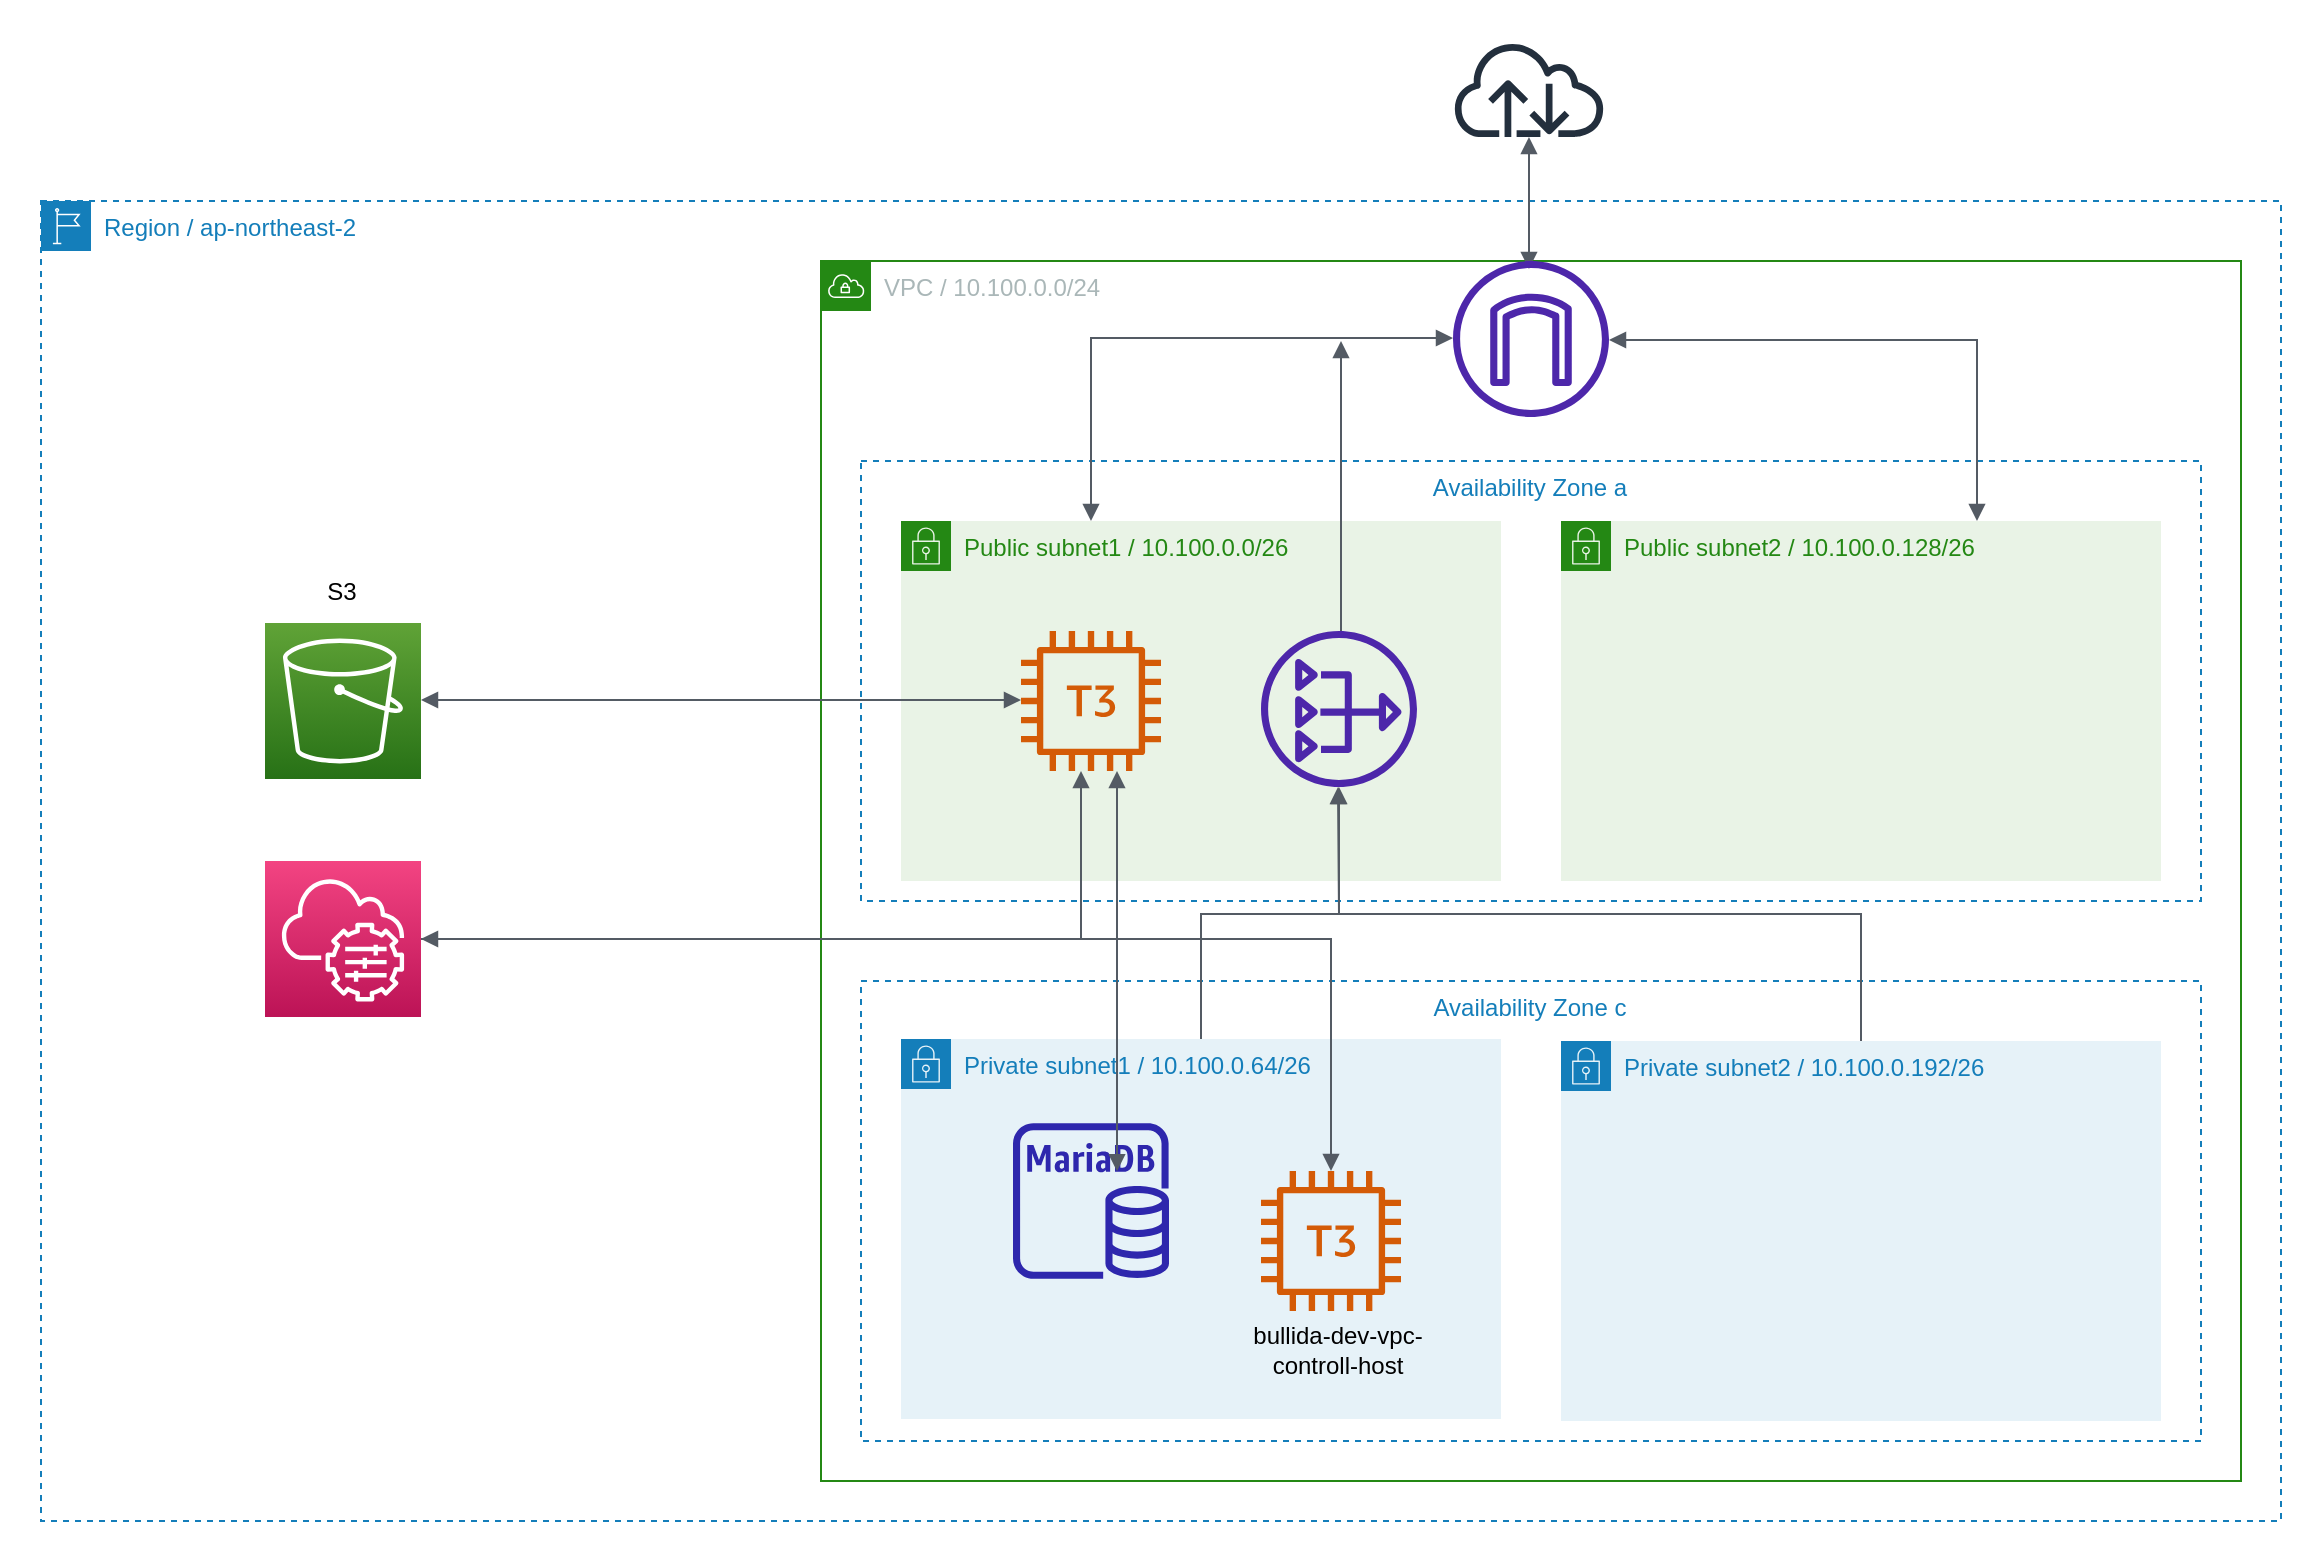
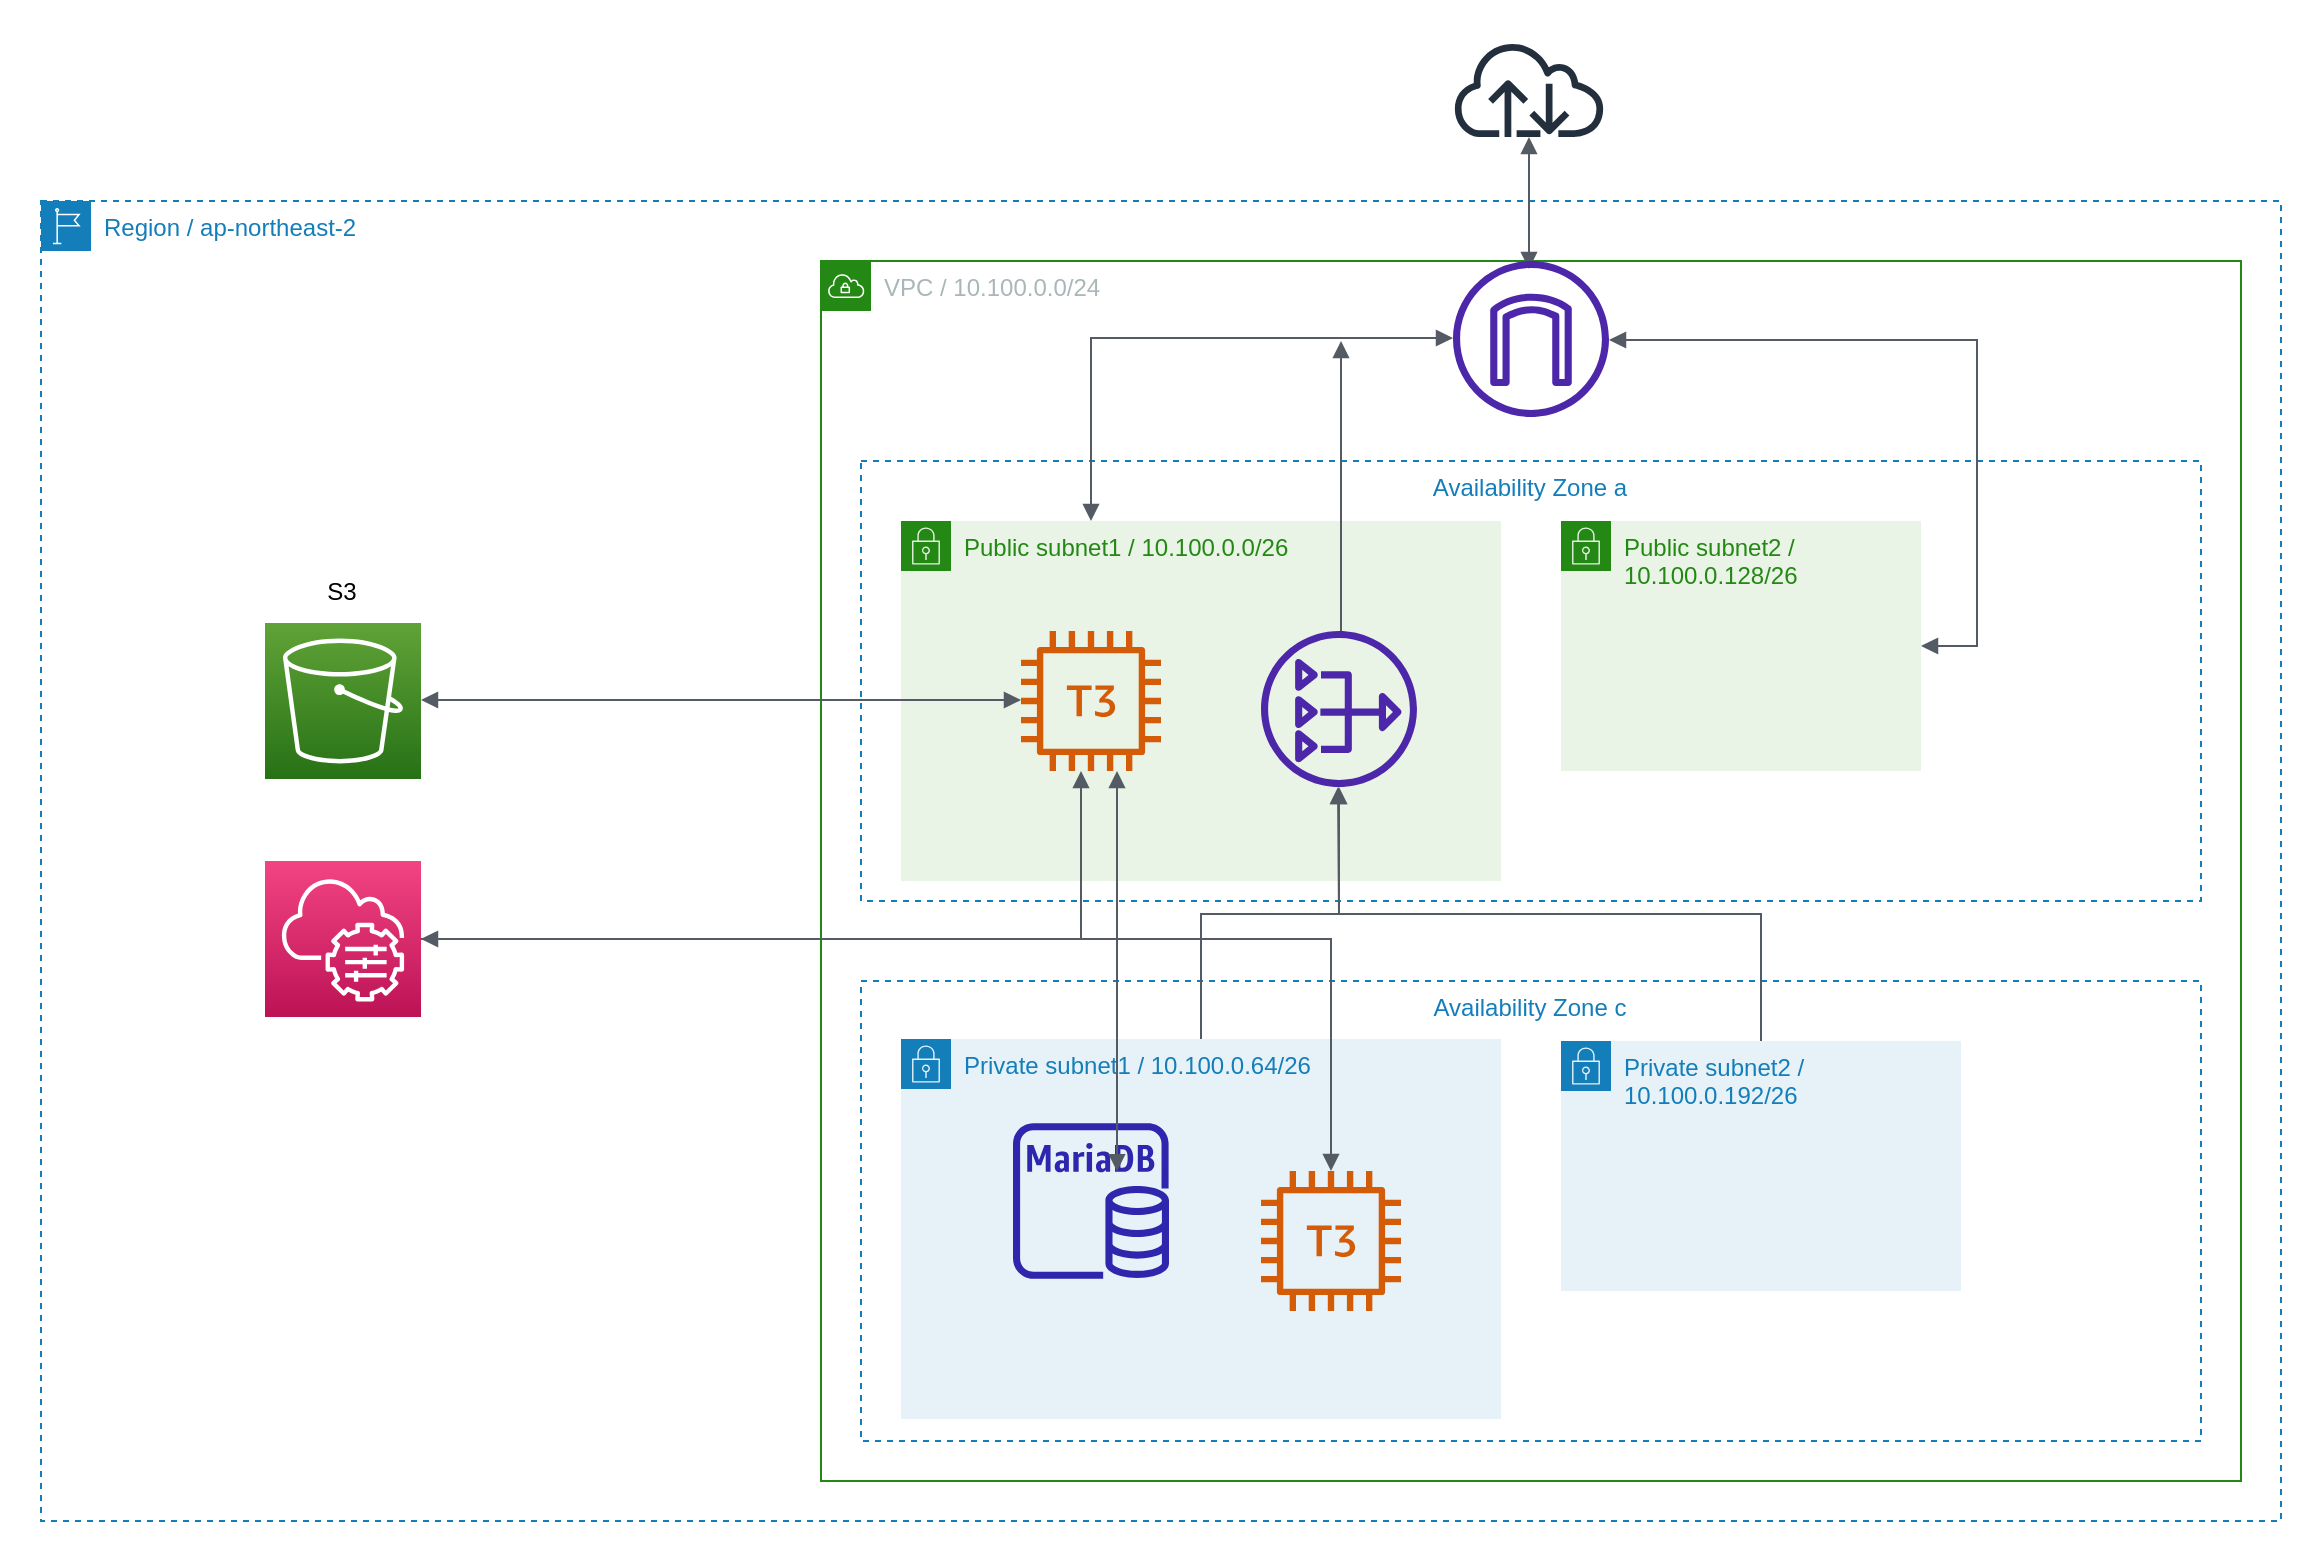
(1861, 701) -> (1741, 646)
(1861, 1231) -> (1761, 1166)
(1339, 1351) -> none
